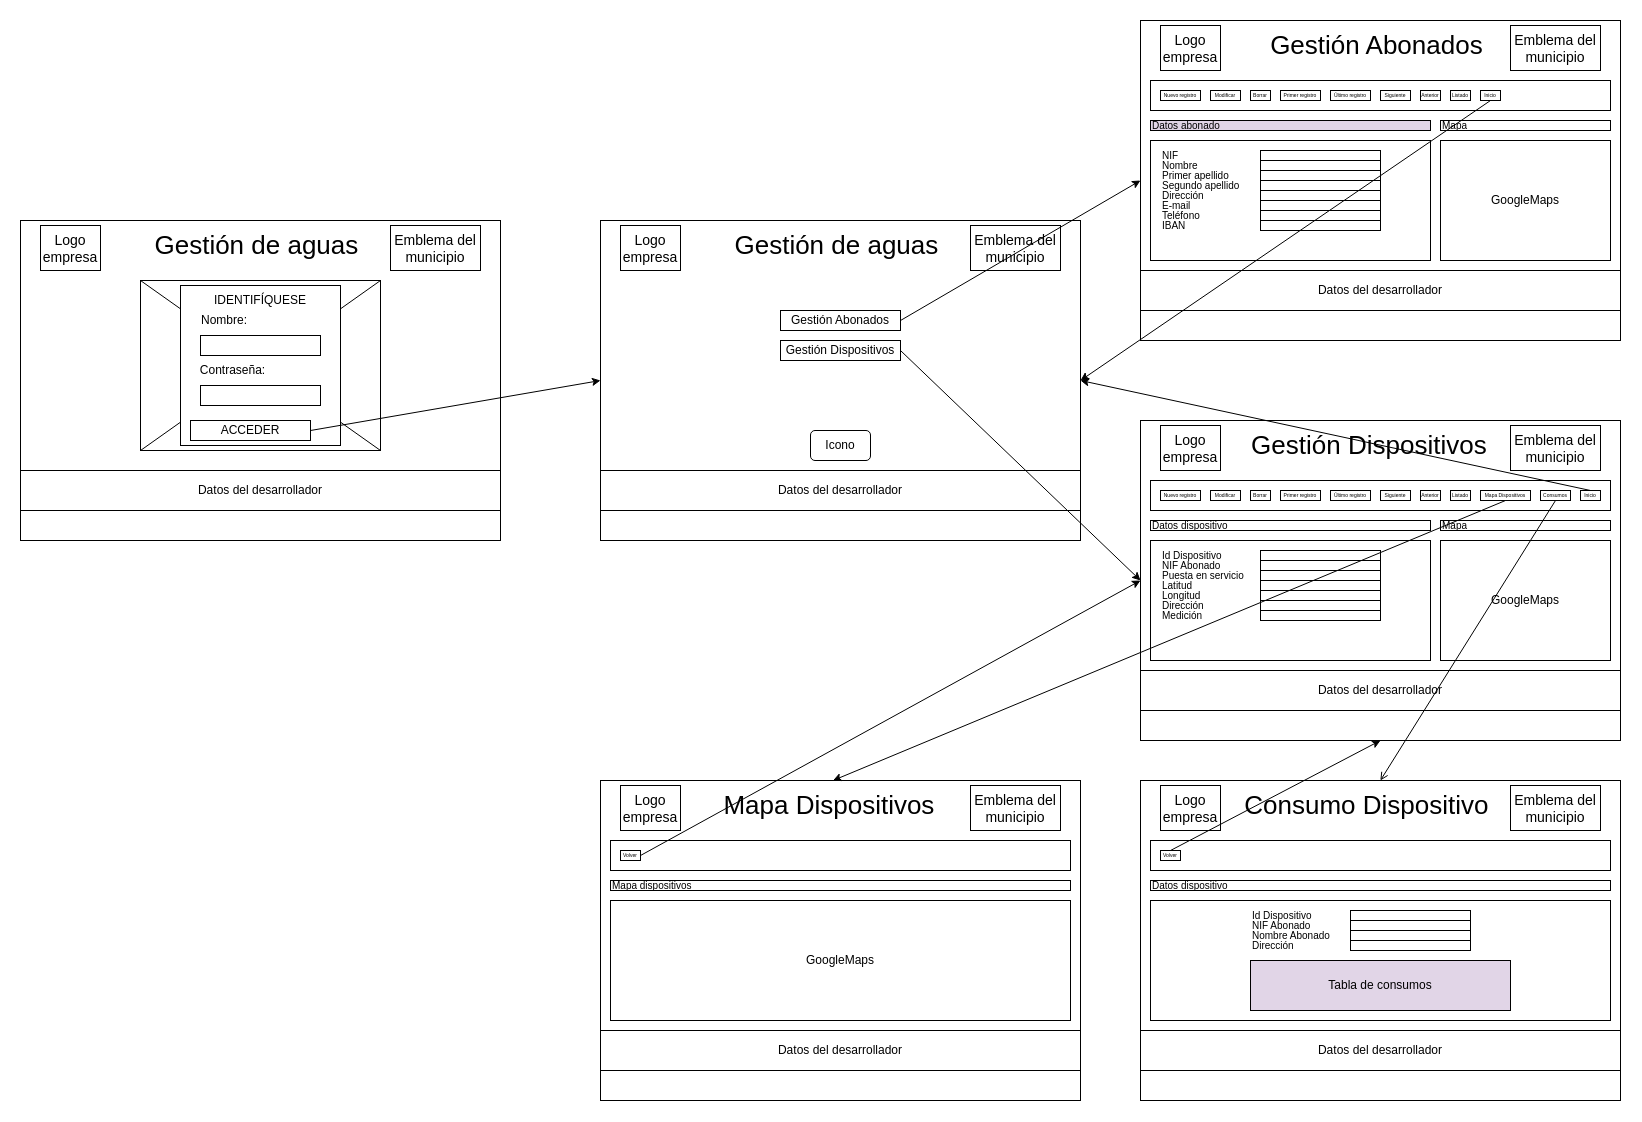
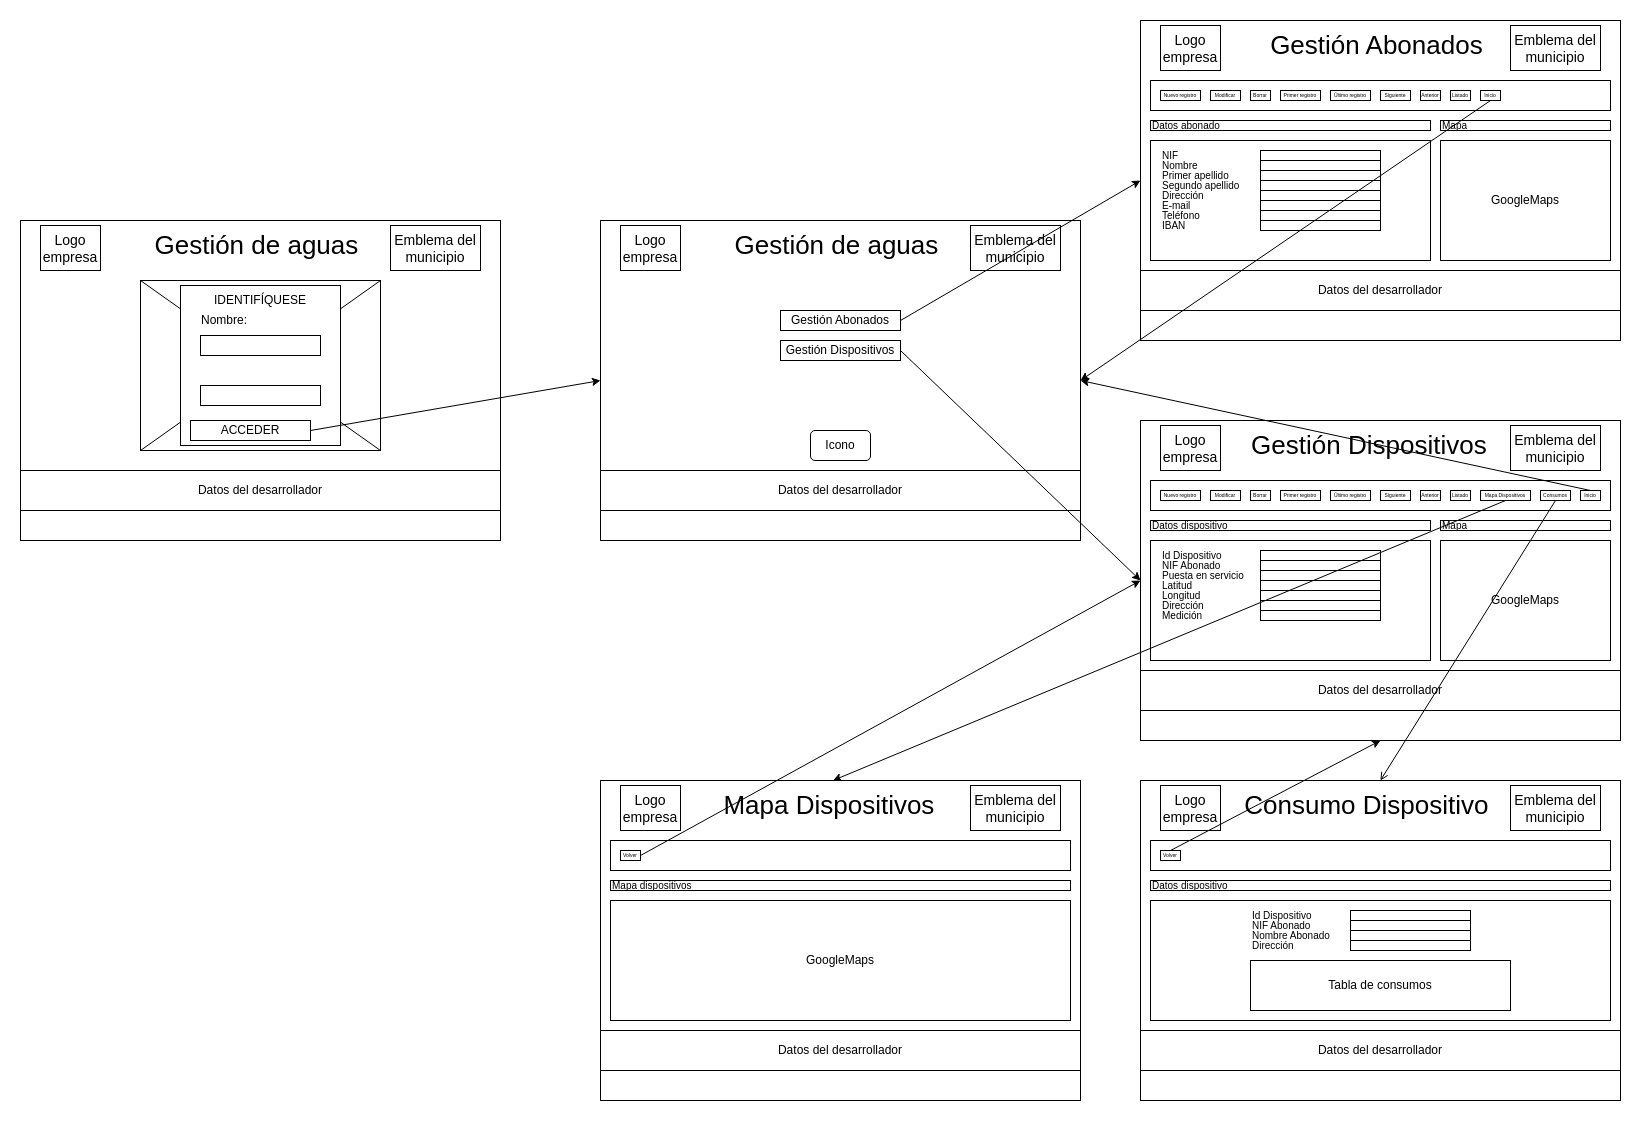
(1291, 126) -> (1291, 126)
(233, 371) -> none
(1381, 986) -> (1381, 986)
